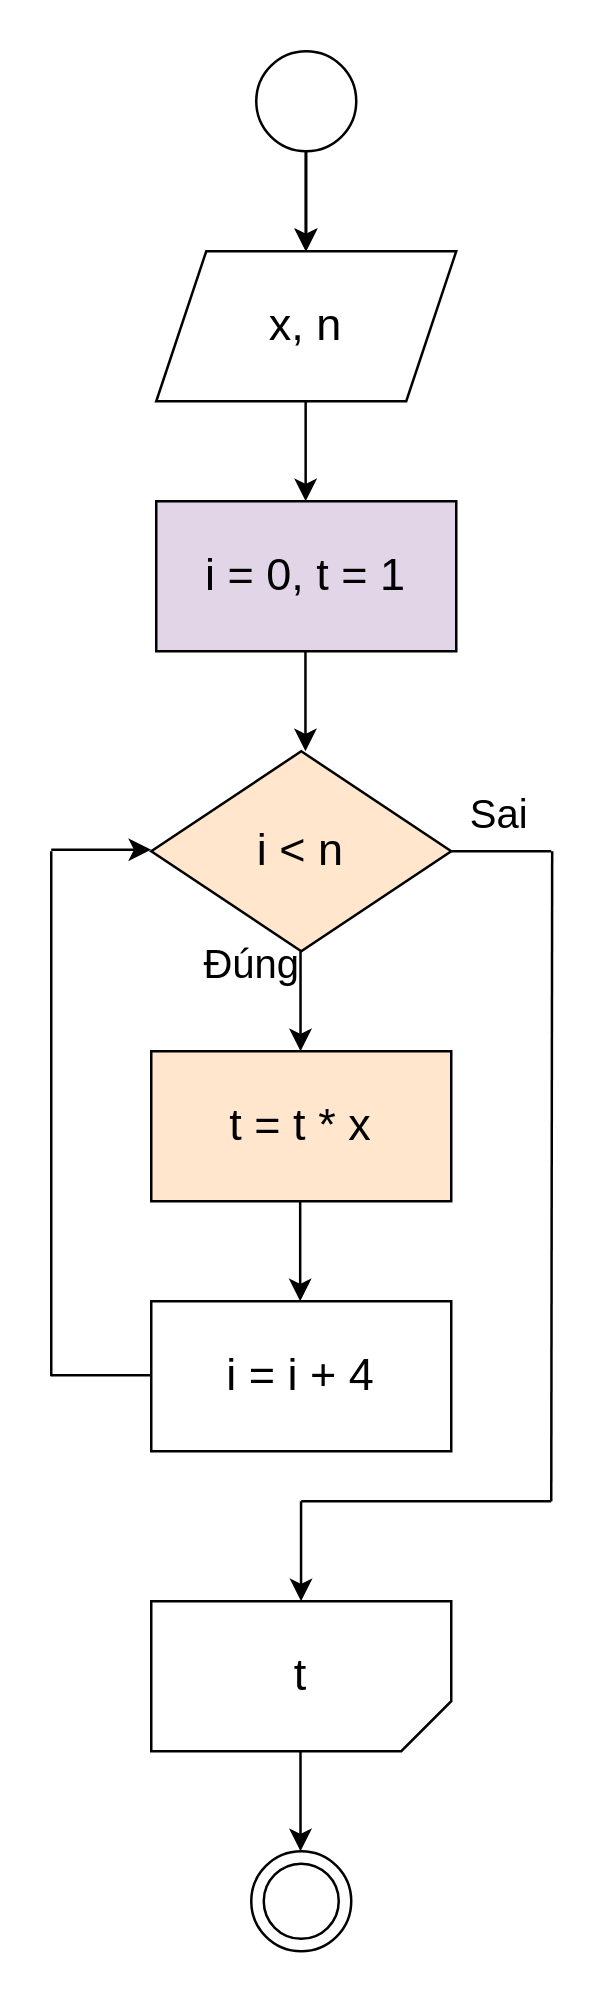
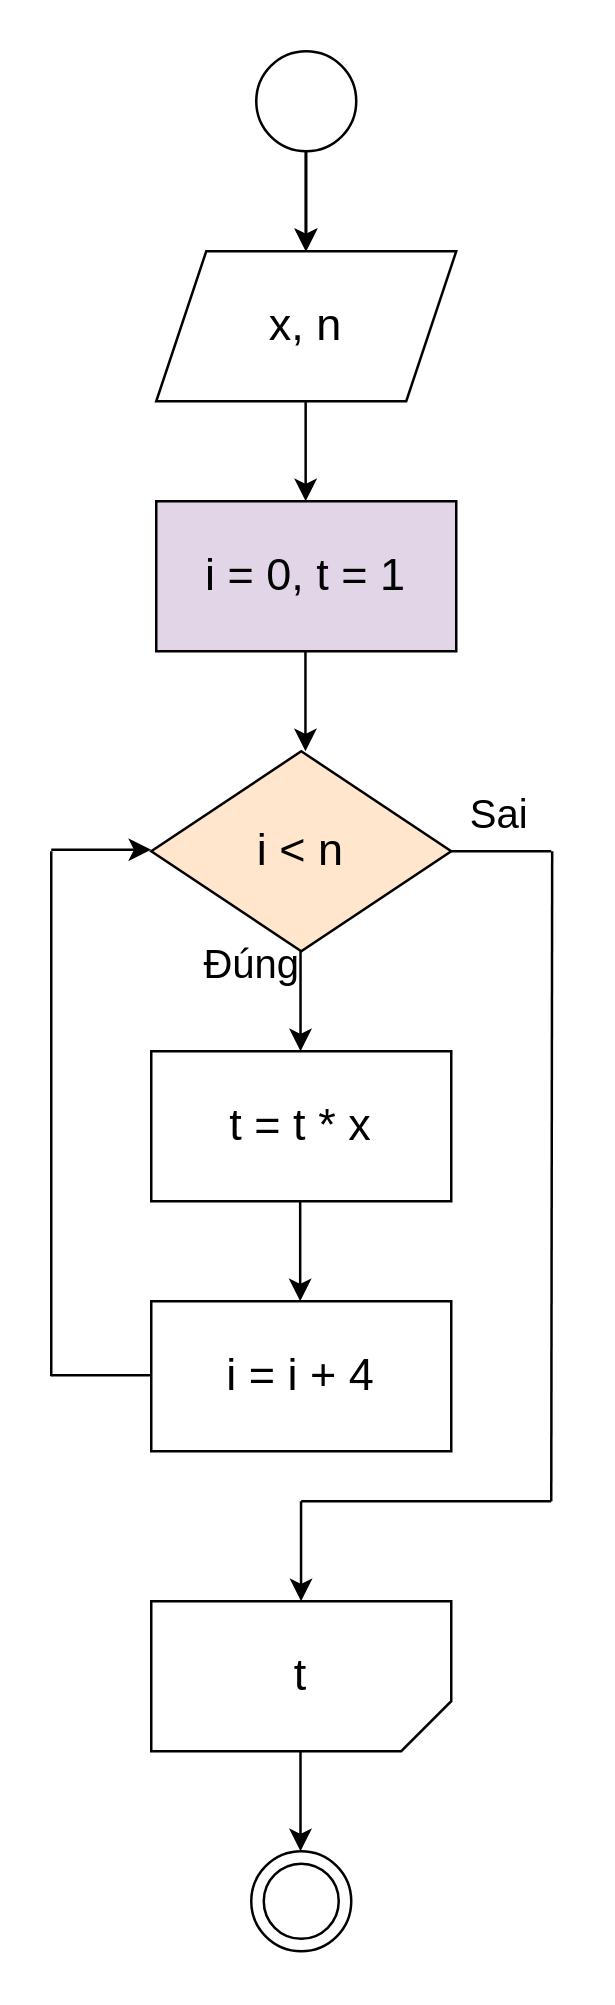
(301, 1126) -> (301, 1126)
